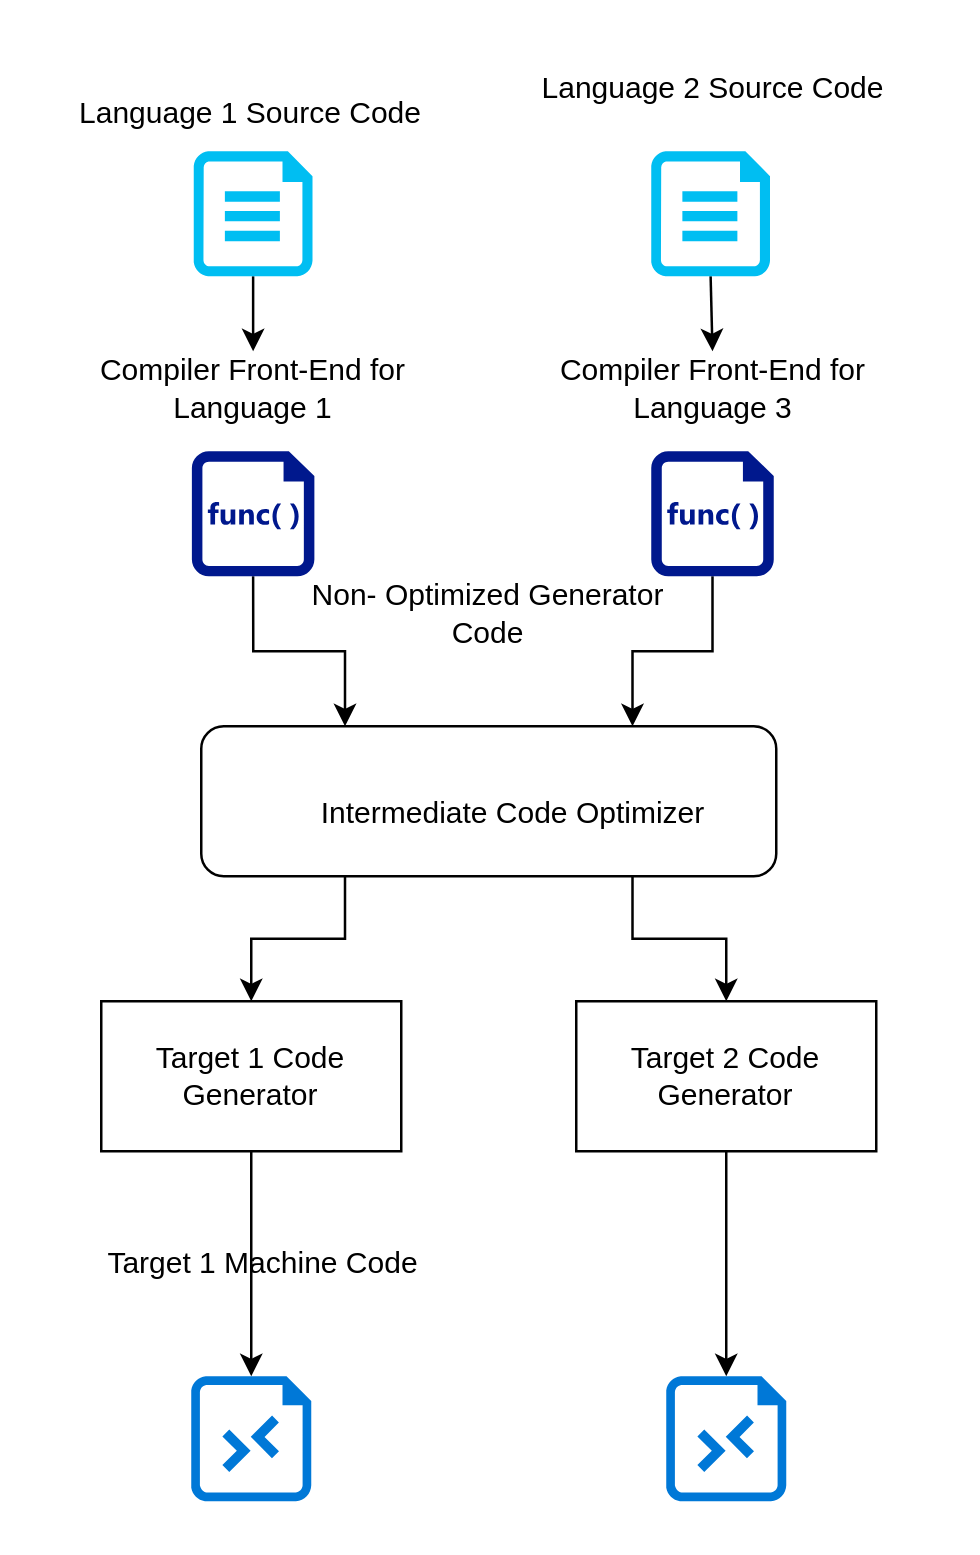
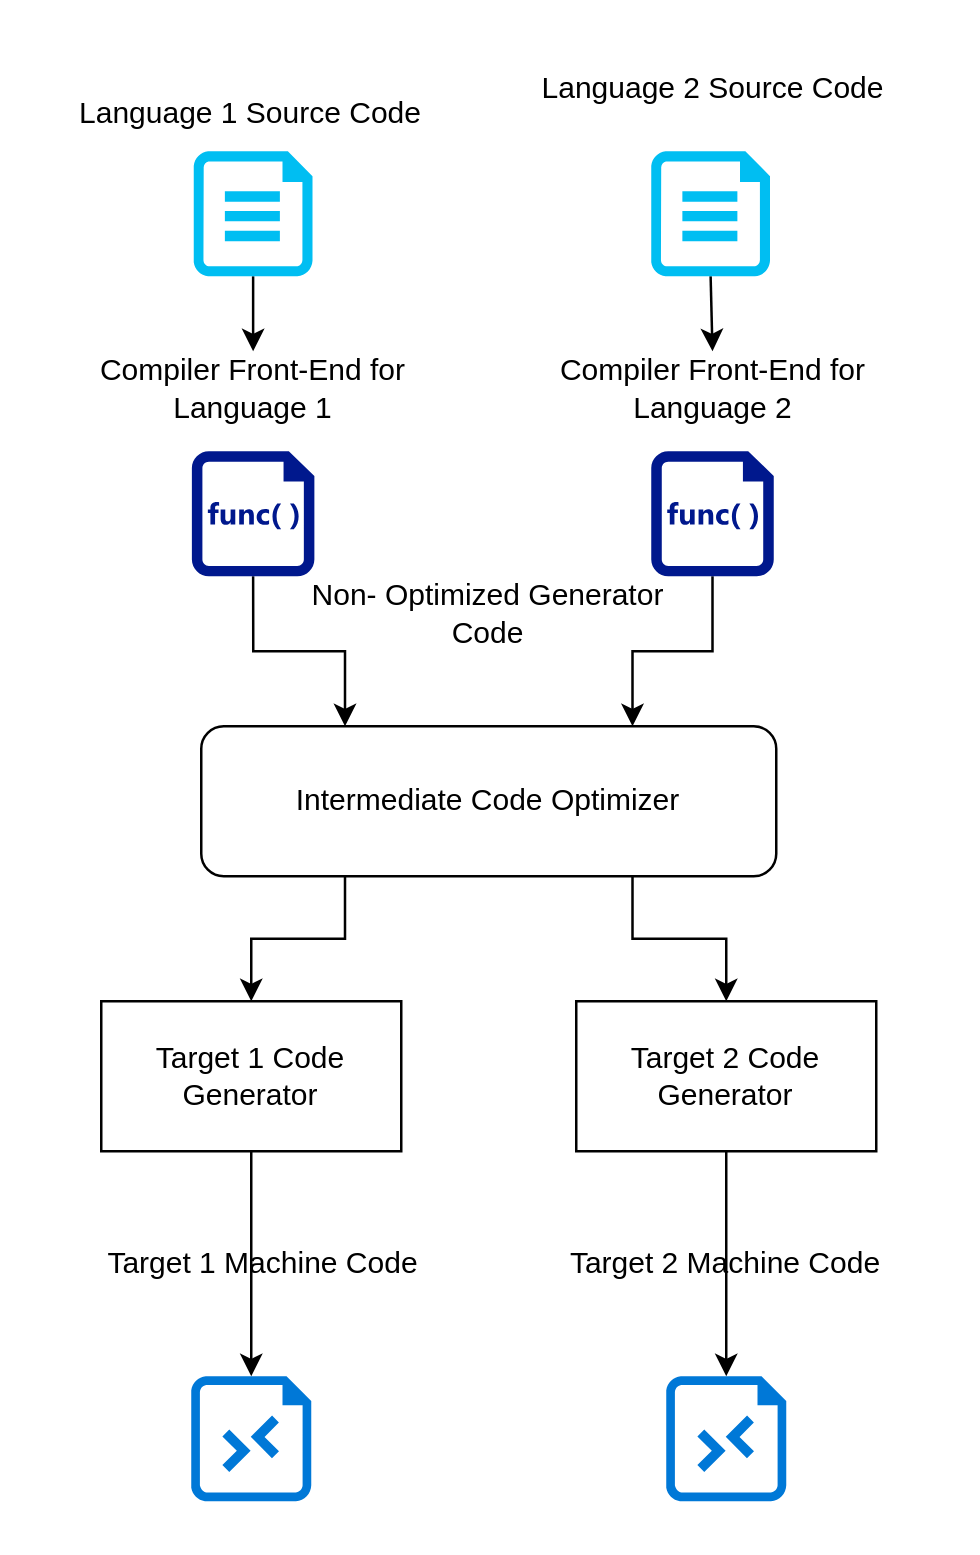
(714, 389) -> (714, 389)
(514, 814) -> (489, 801)
none -> (726, 1264)
